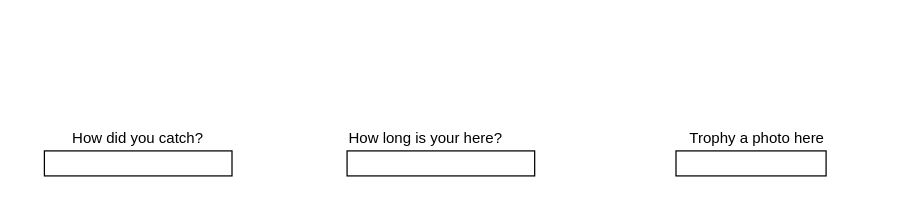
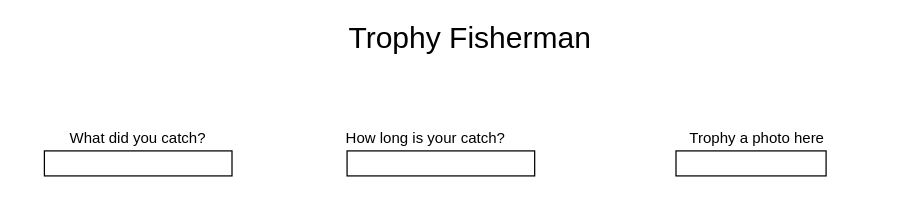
none -> (470, 38)
(138, 138) -> (138, 138)
(426, 138) -> (426, 138)
